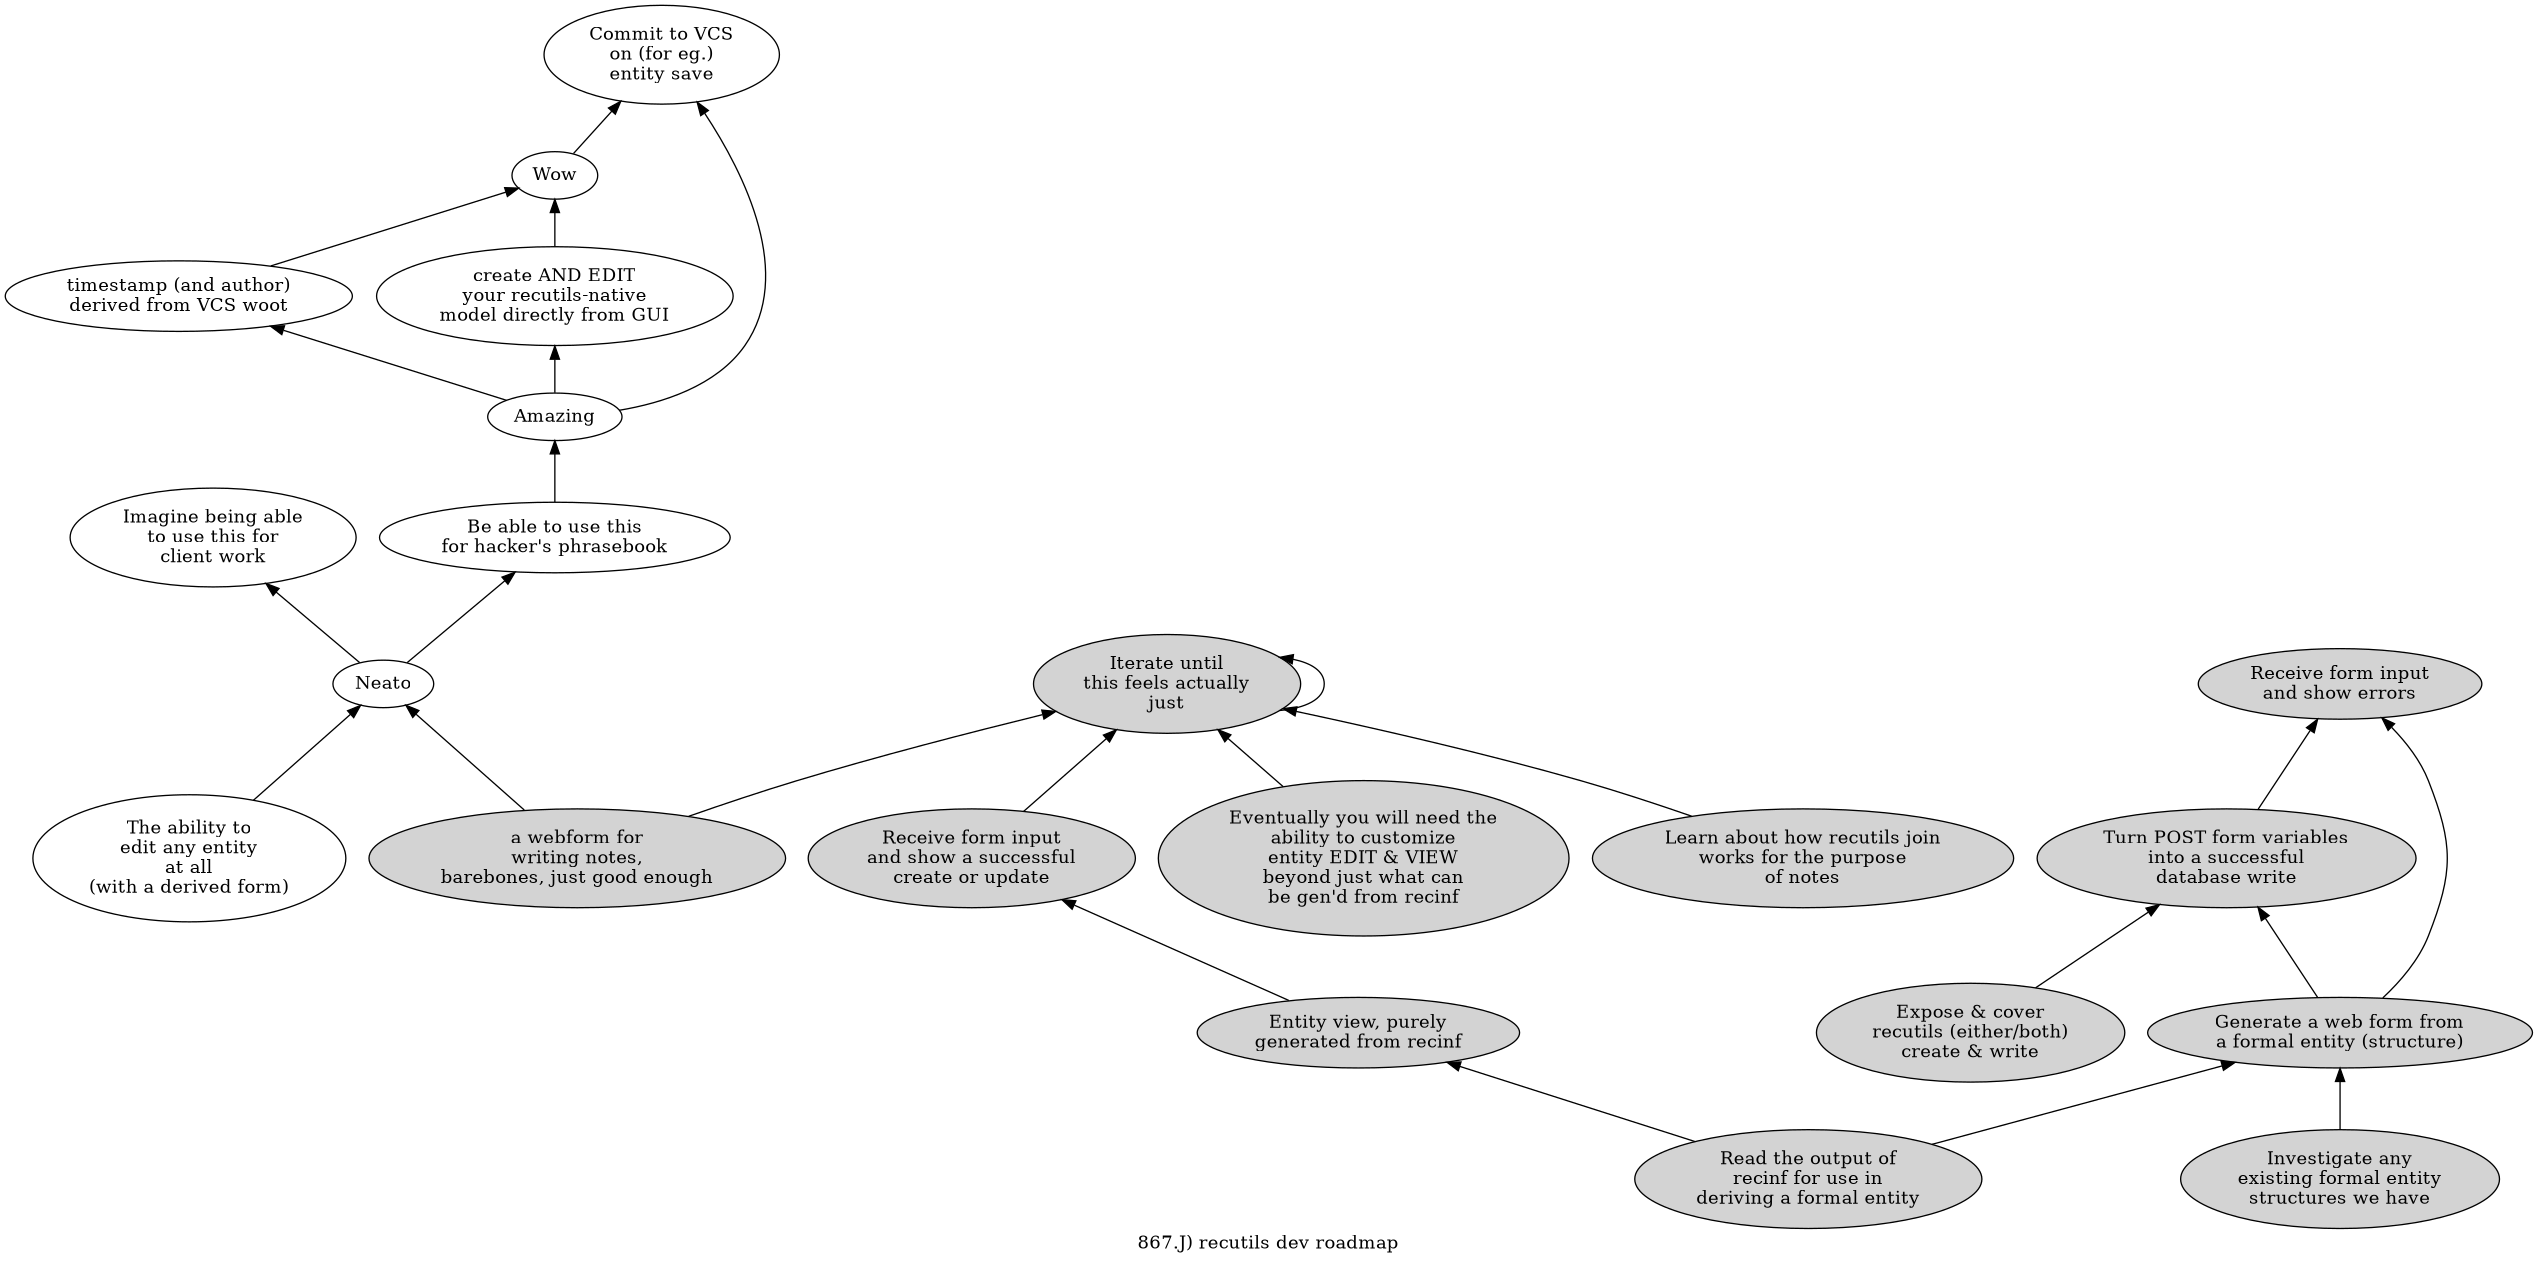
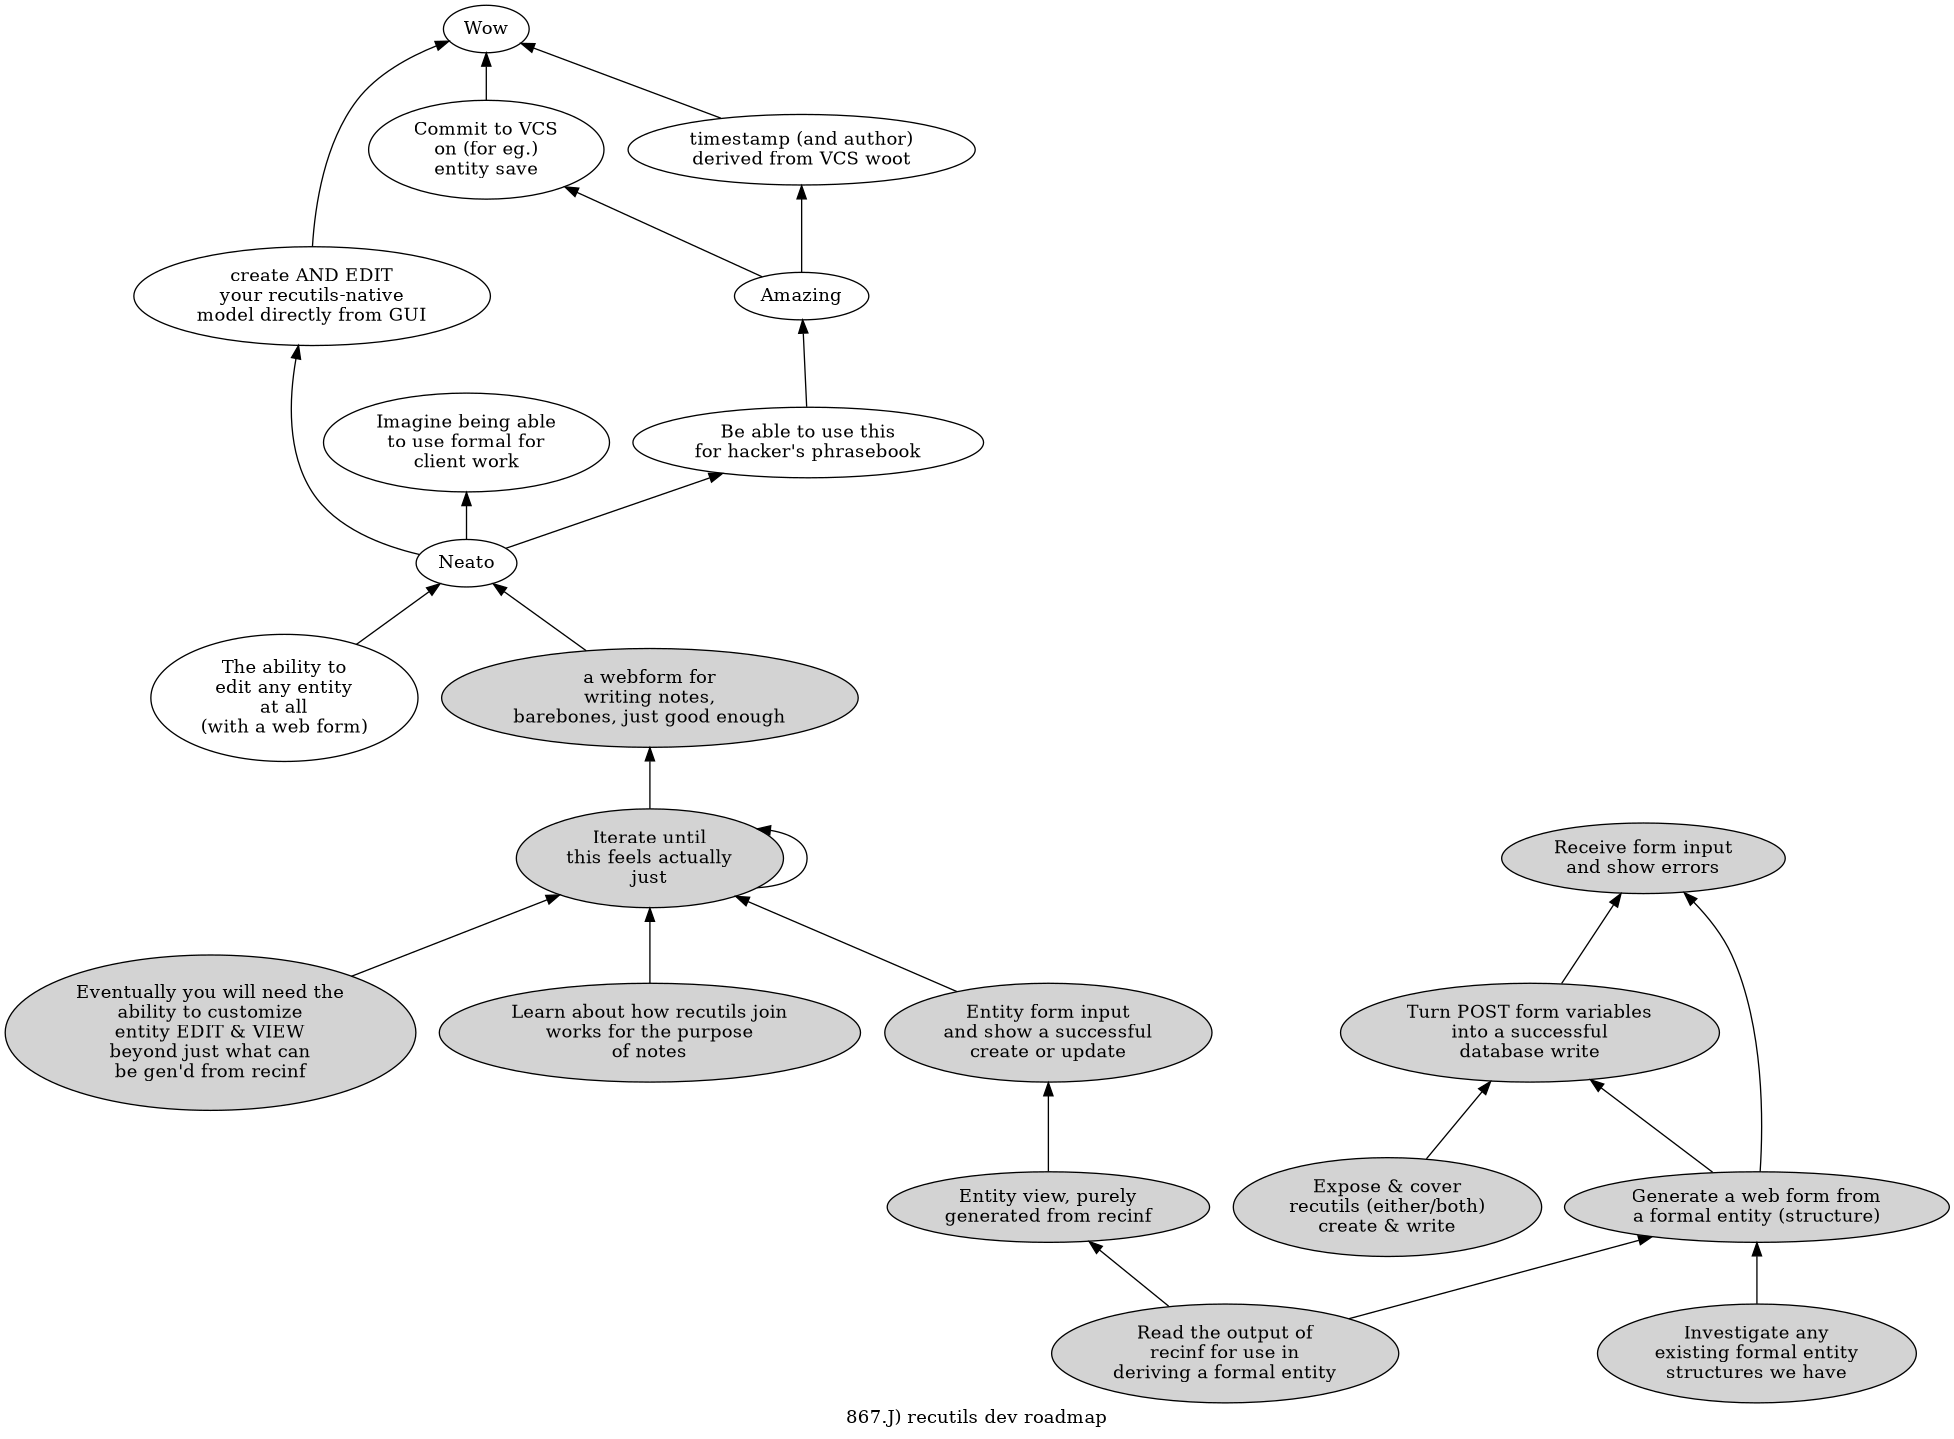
(593, 132) -> (486, 83)
(555, 376) -> (310, 487)
(213, 538) -> (467, 443)
(864, 761) -> (650, 785)
(189, 858) -> (284, 698)
(972, 858) -> (1048, 1033)
